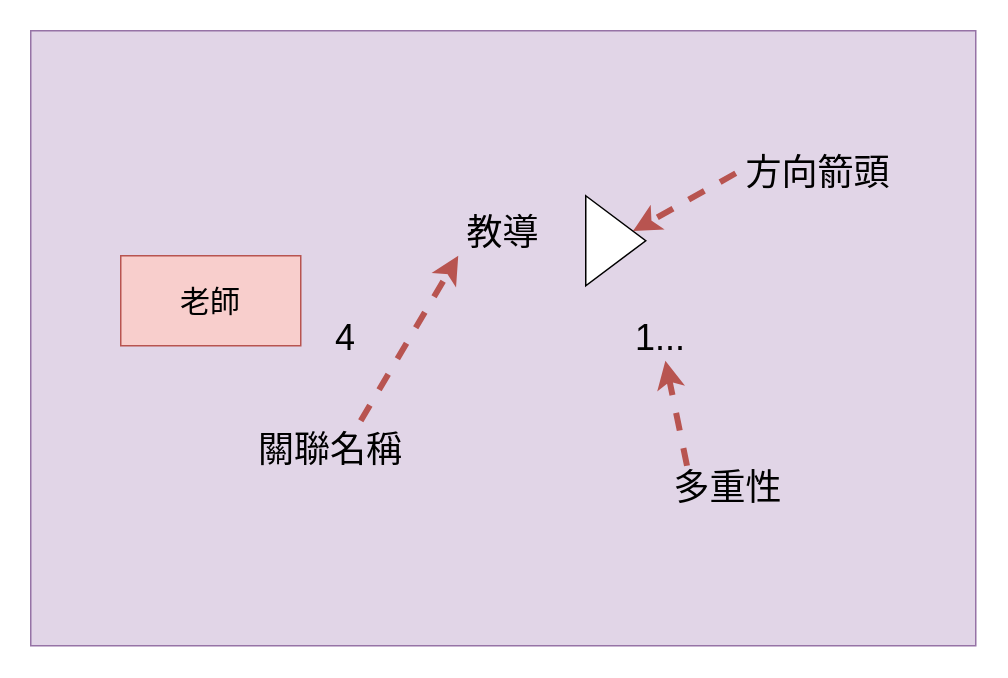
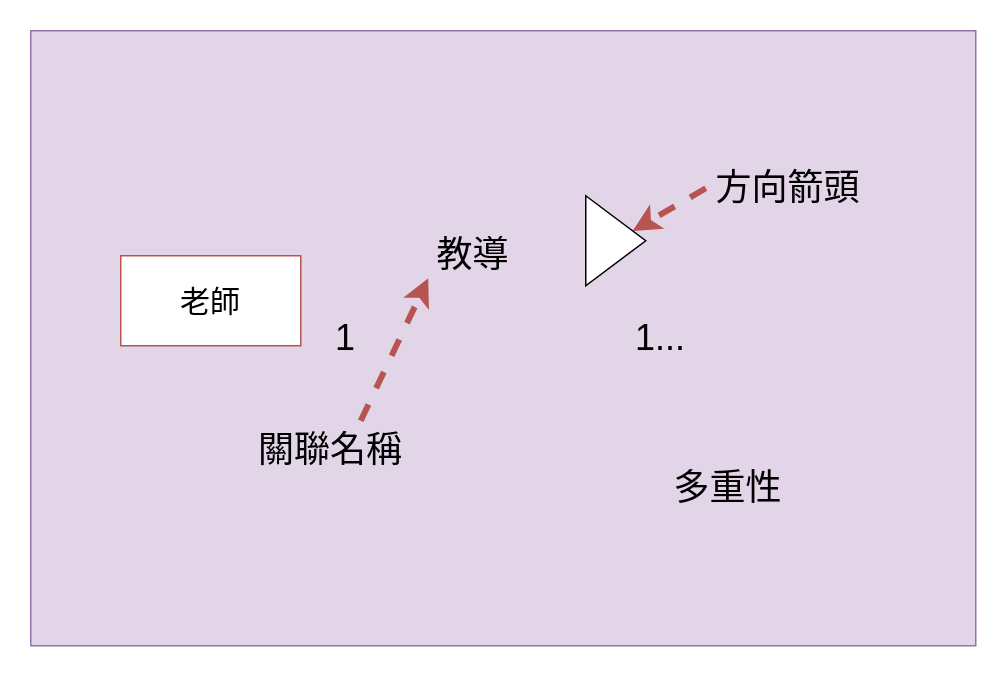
(818, 173) -> (788, 188)
(503, 233) -> (473, 256)
(211, 301) -> (211, 301)
(346, 338) -> (346, 338)
(678, 422) -> none
